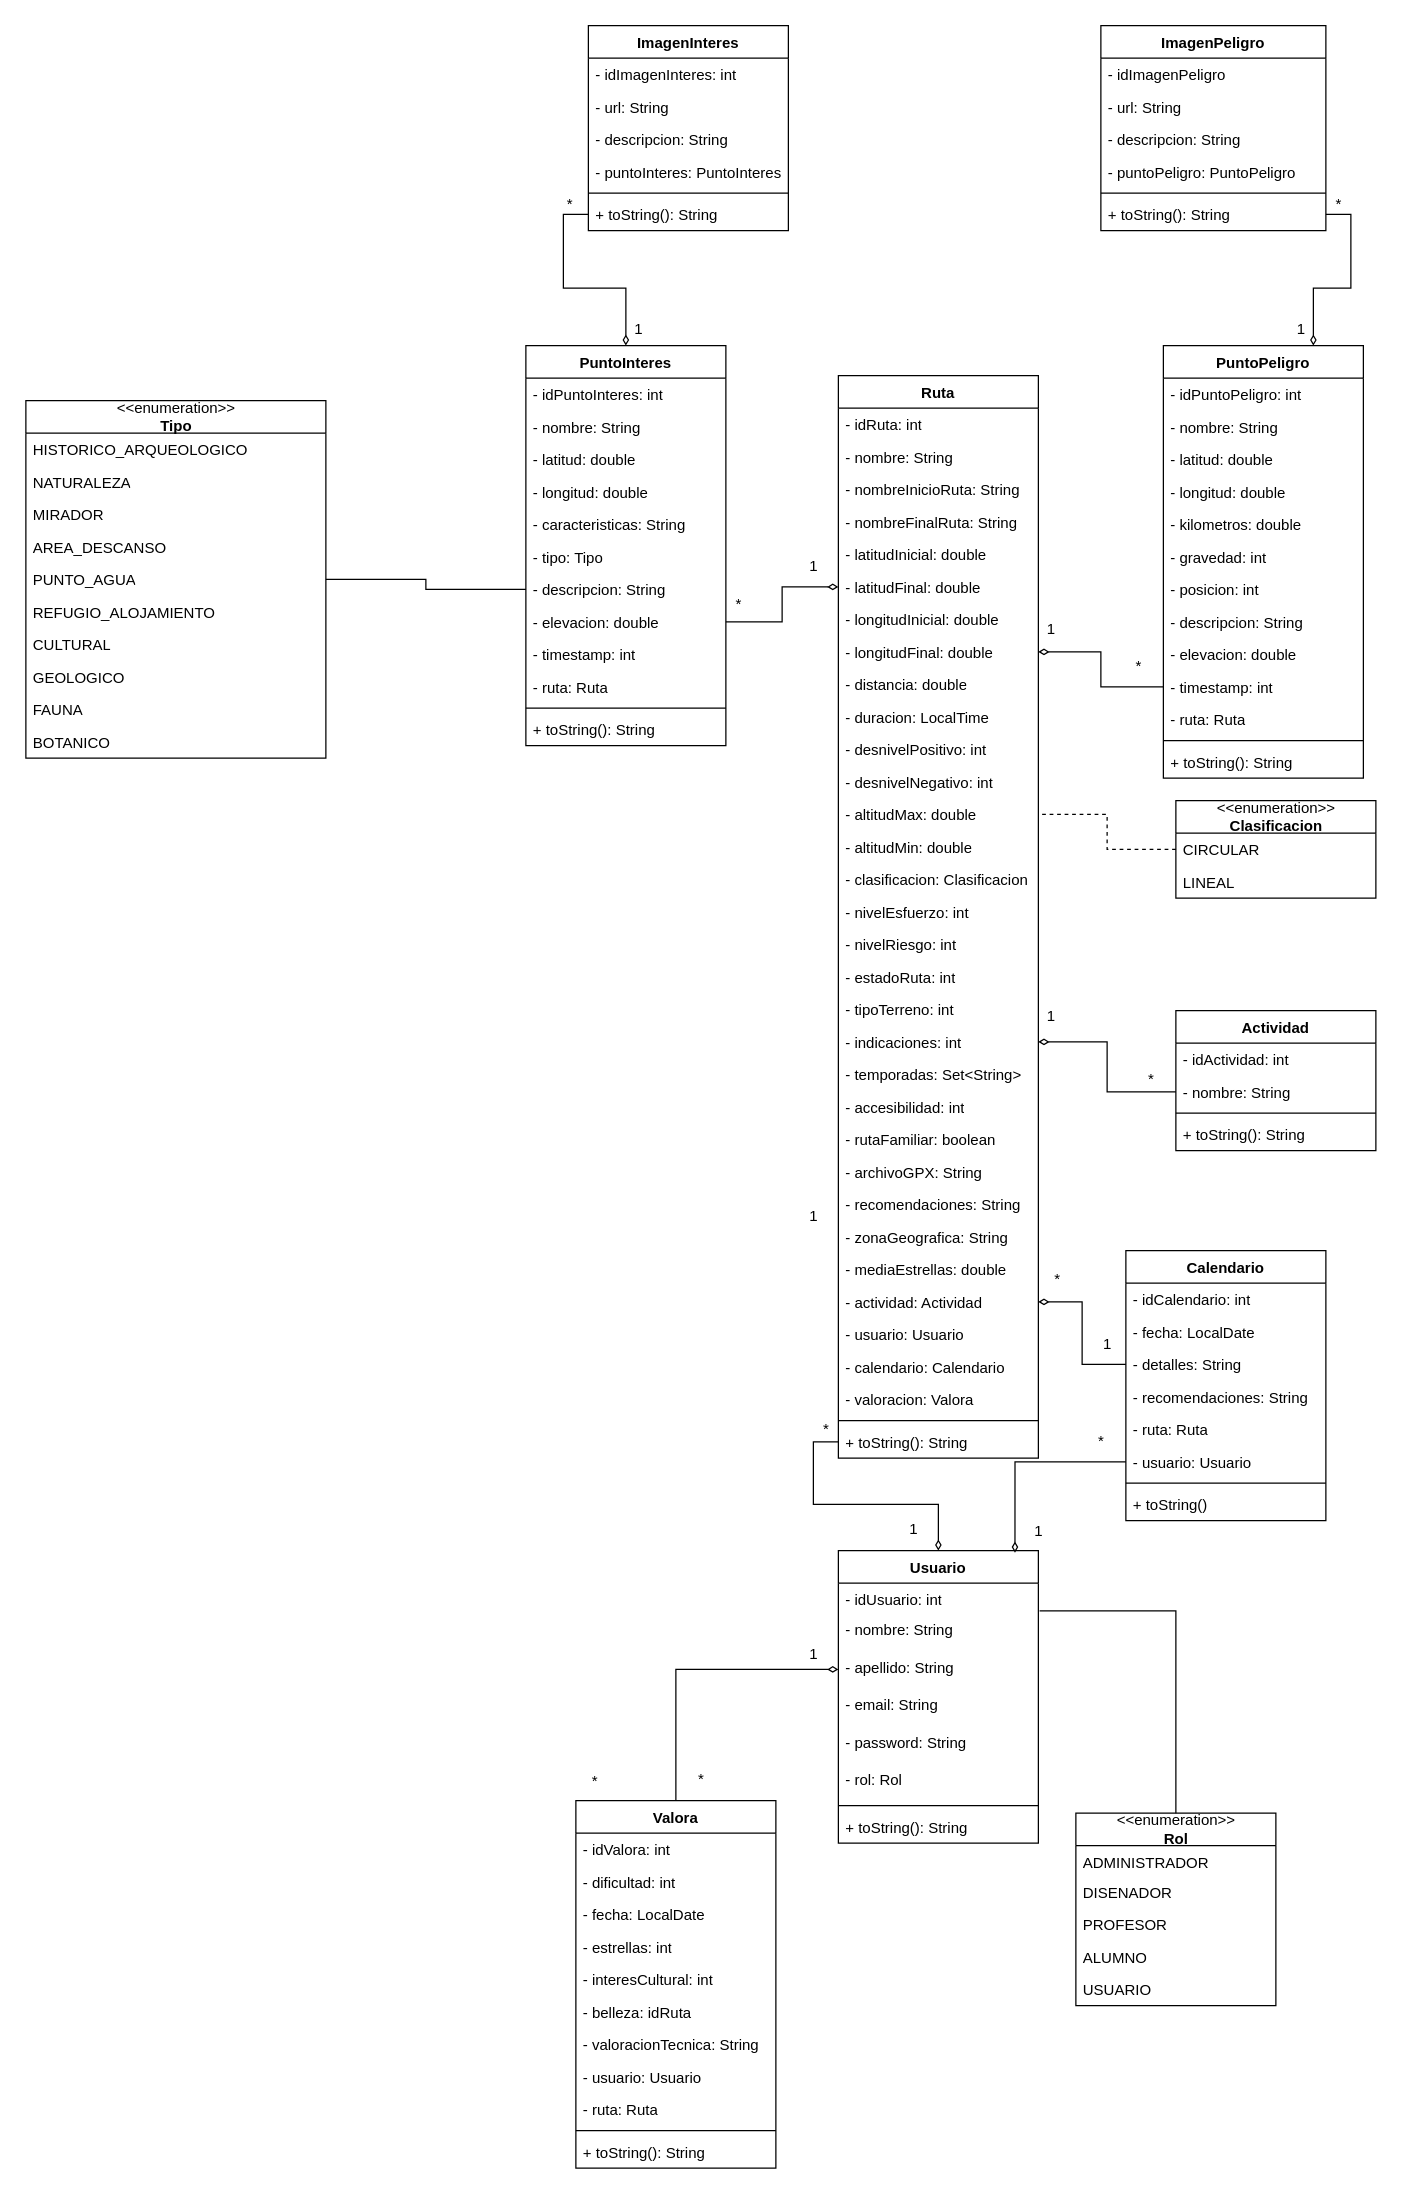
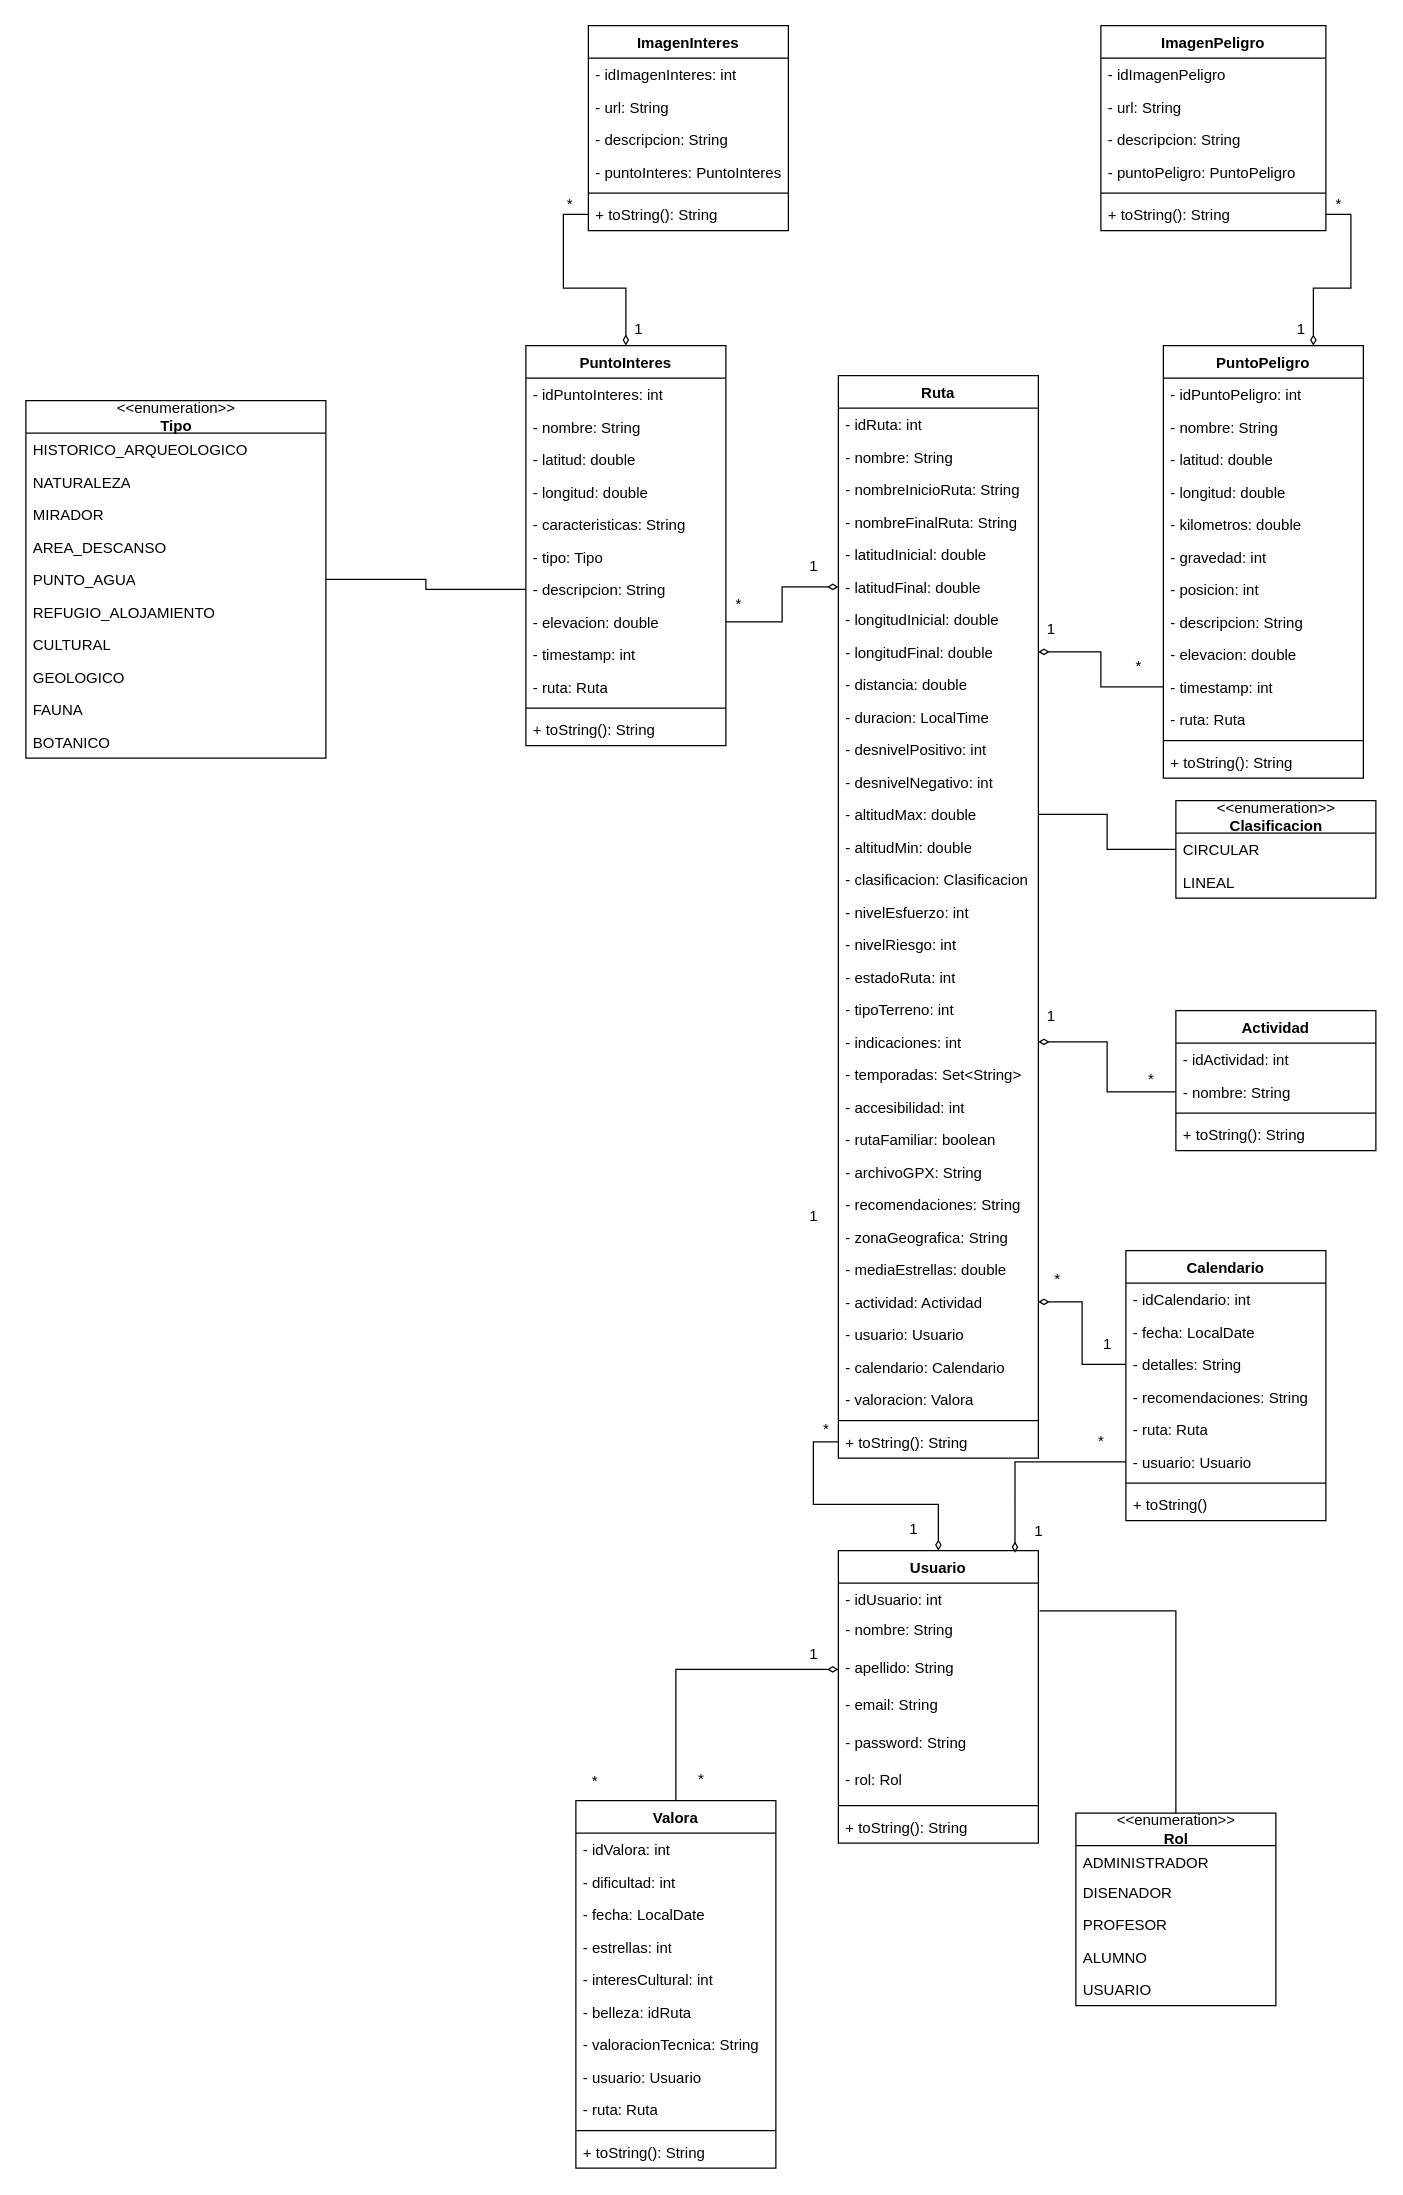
(1107, 831) -> (1107, 831)
